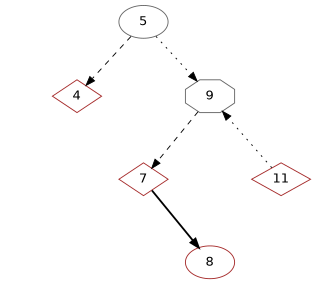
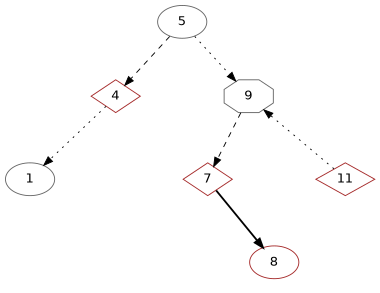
none -> (30, 179)
